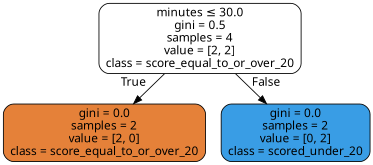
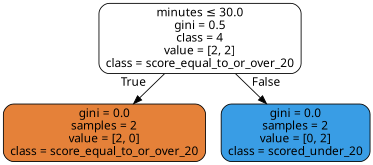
(200, 38) -> (200, 38)
